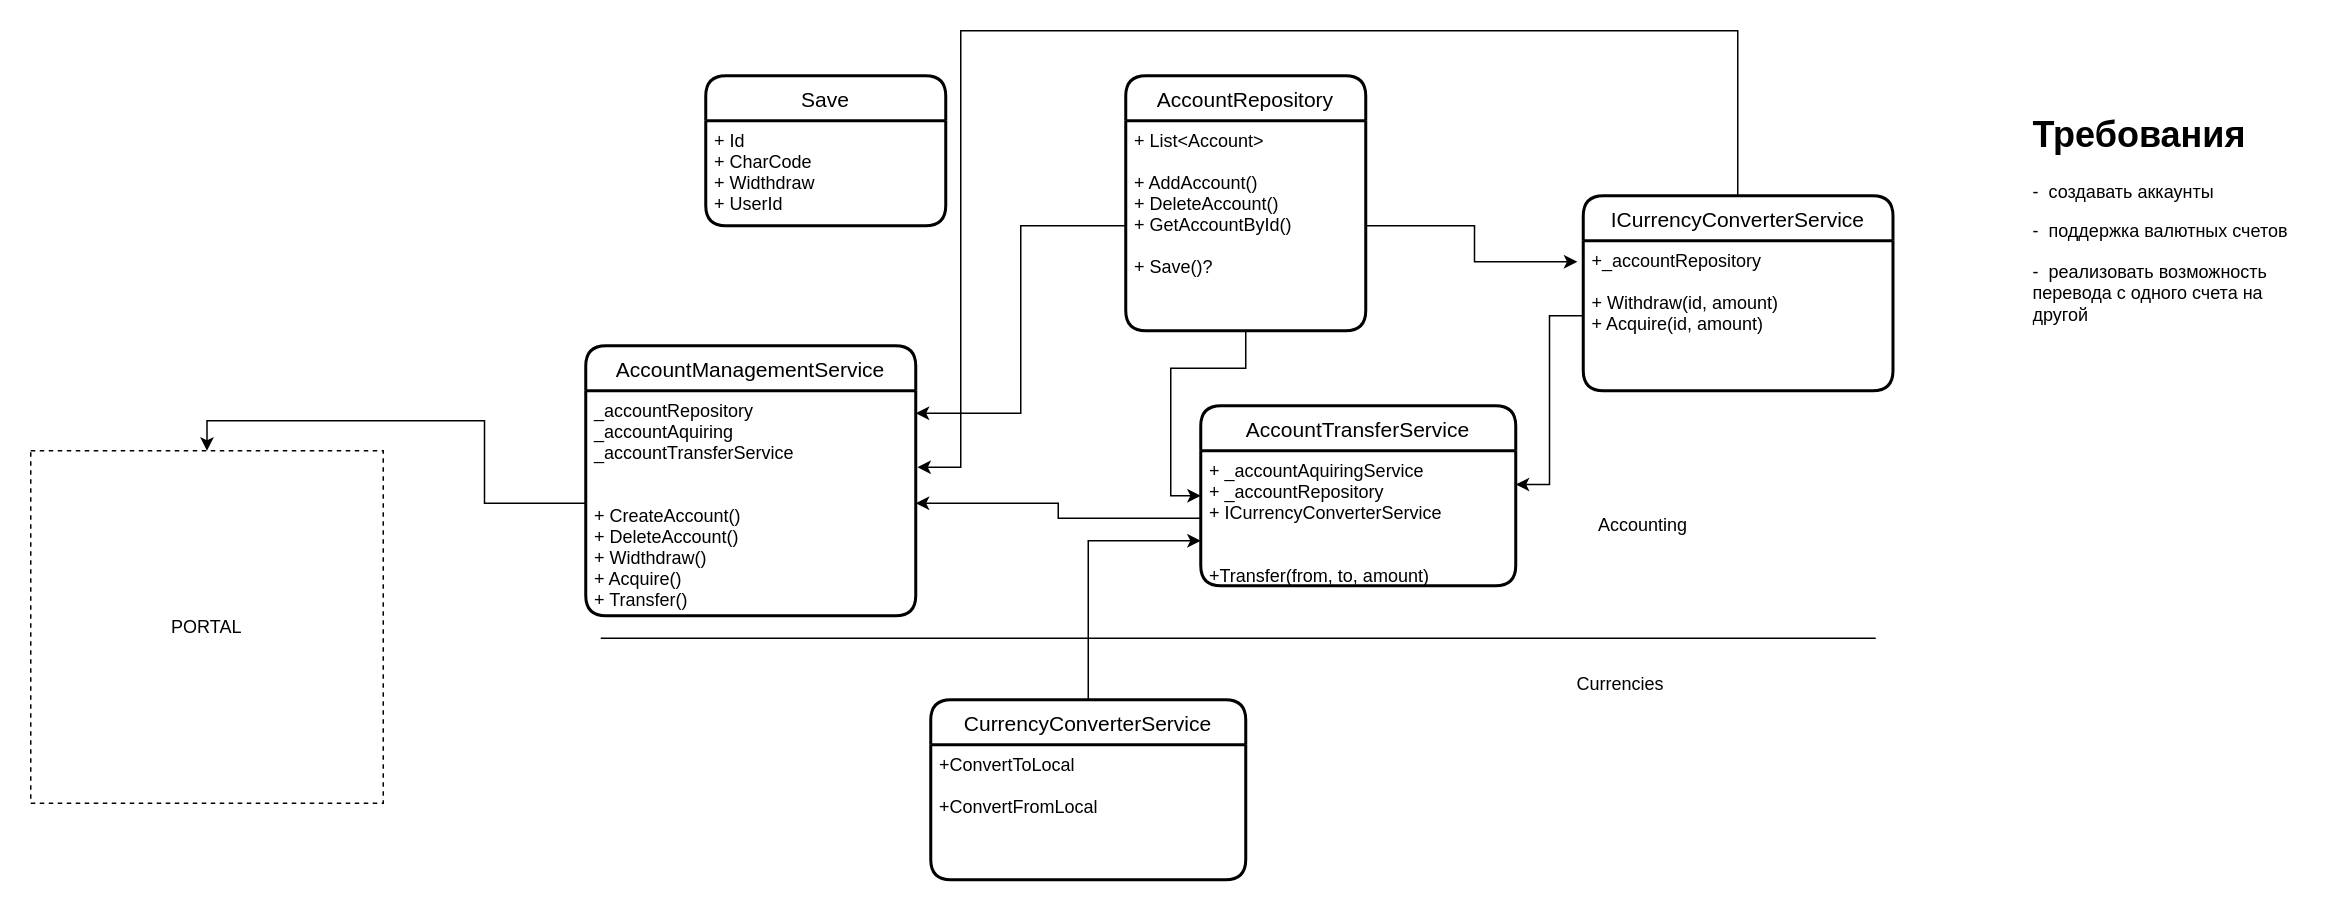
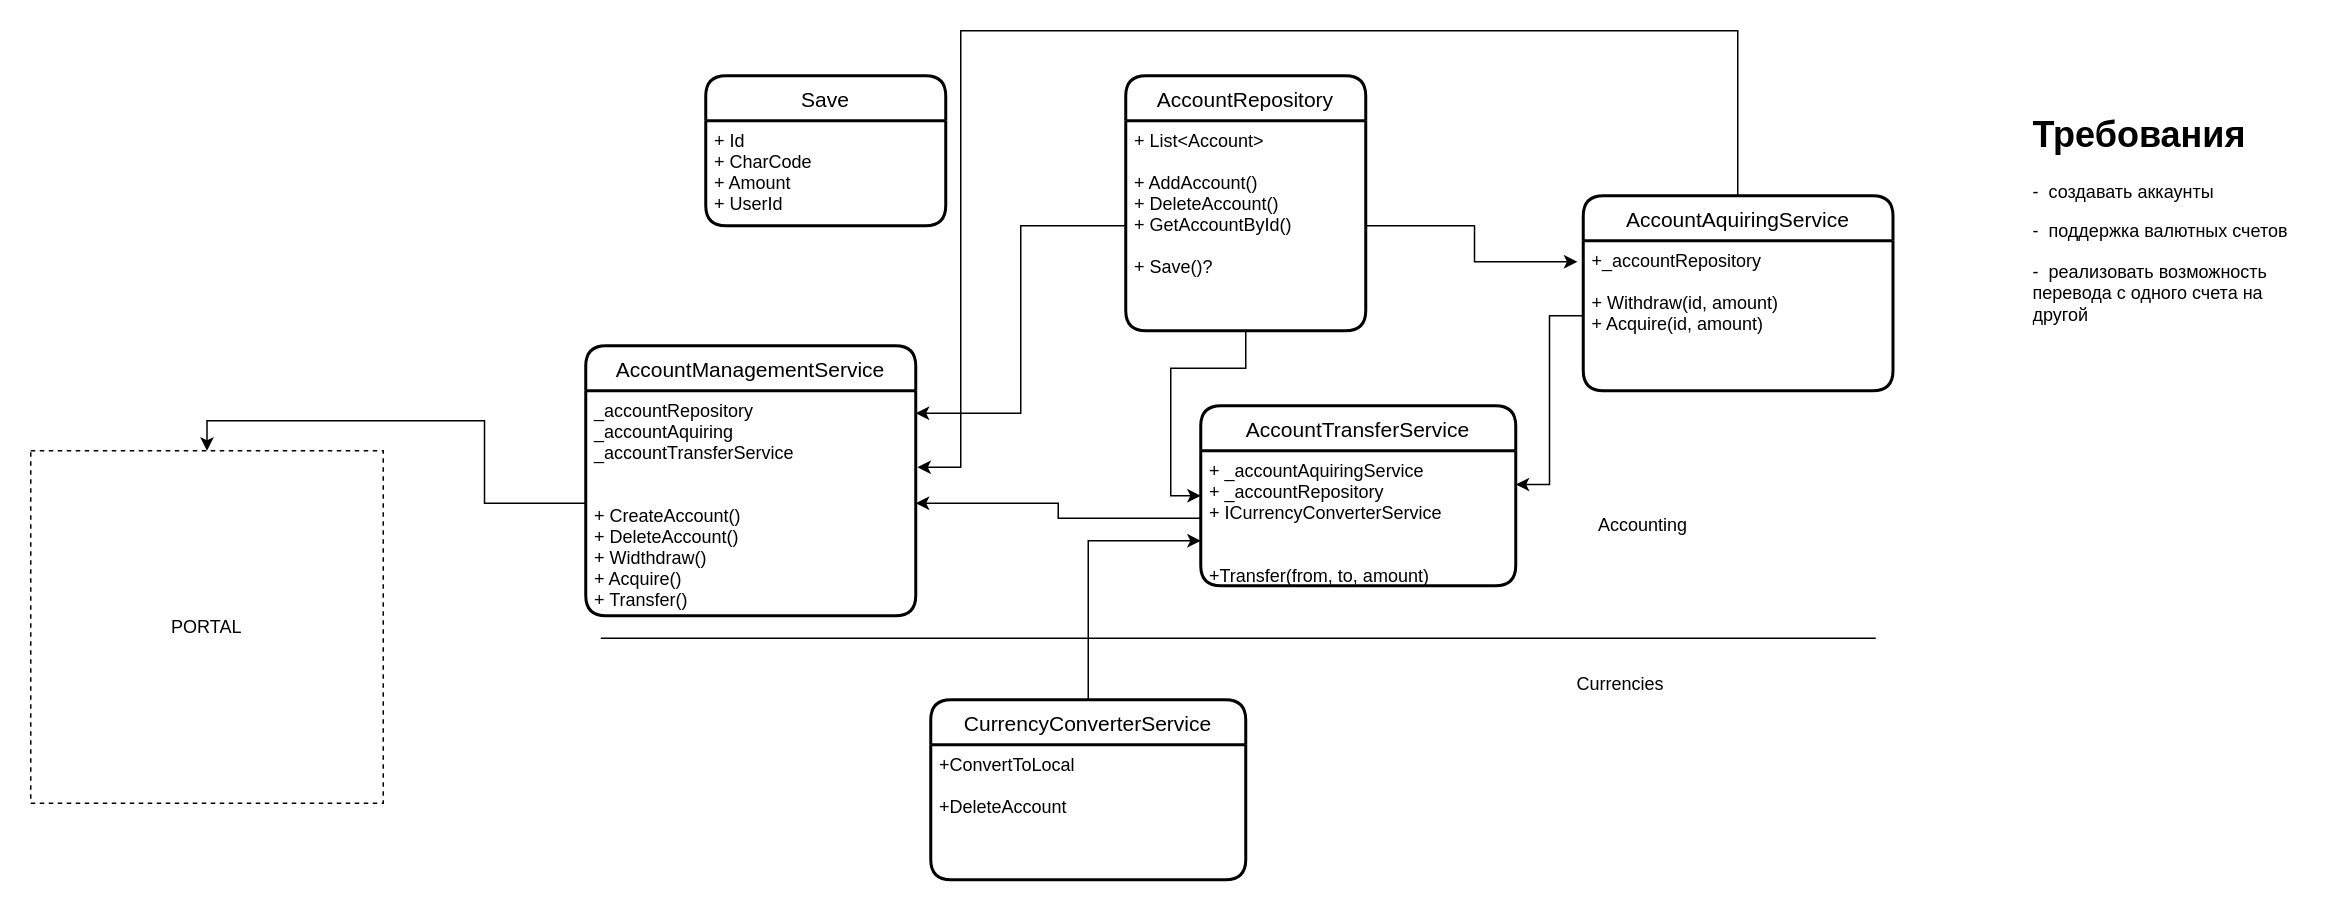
(732, 141) -> (732, 141)
(1737, 220) -> (1737, 220)
(1012, 765) -> (1012, 765)
